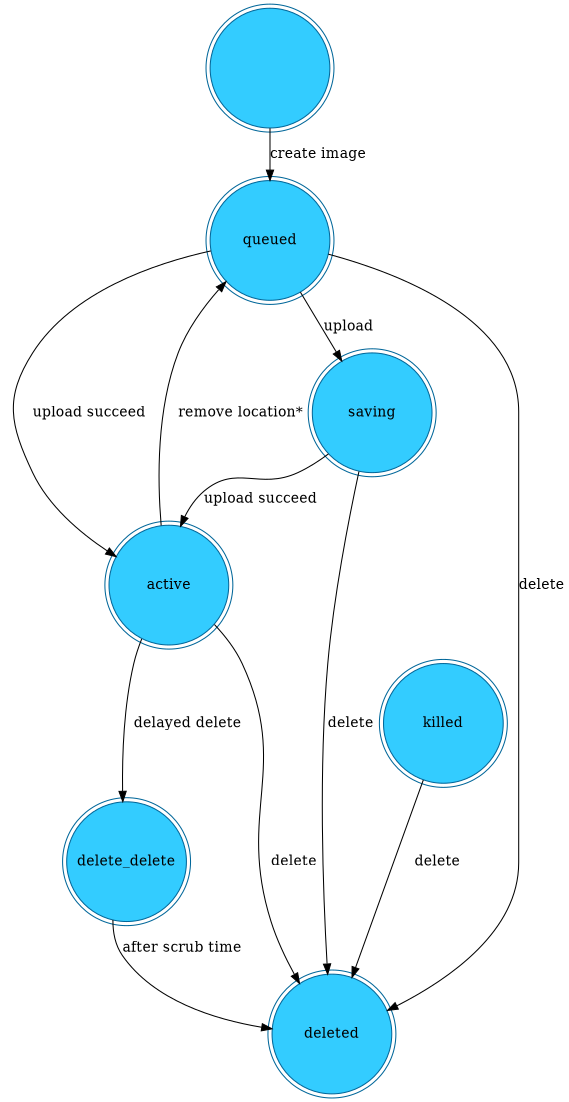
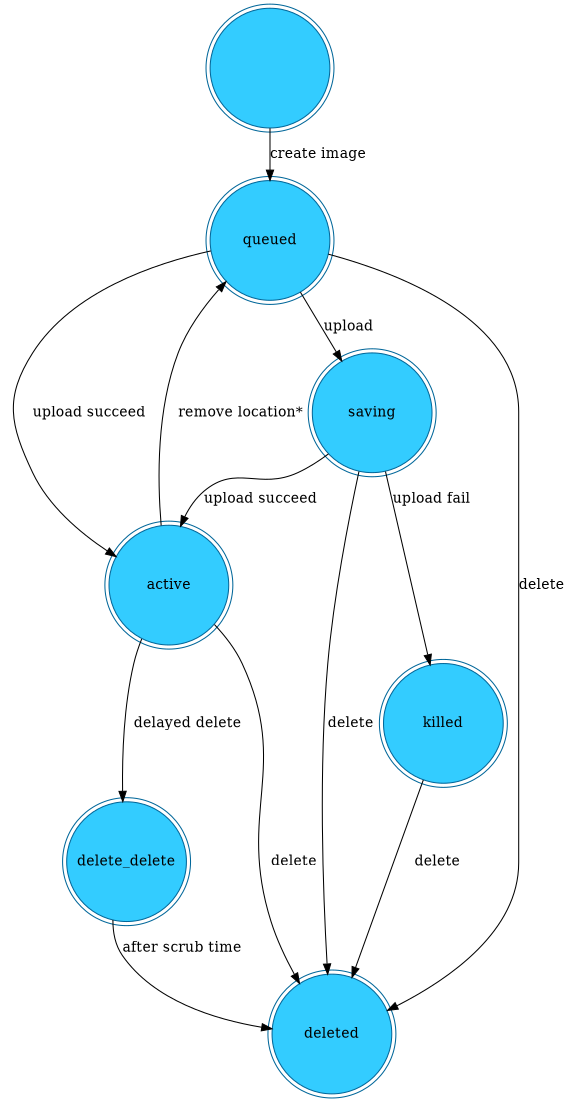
none -> (407, 563)
